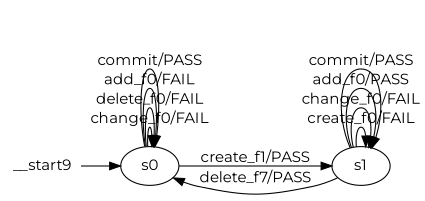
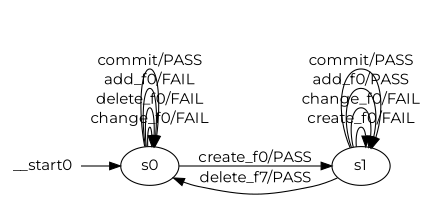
(255, 158) -> (255, 158)
(43, 166) -> (43, 166)
